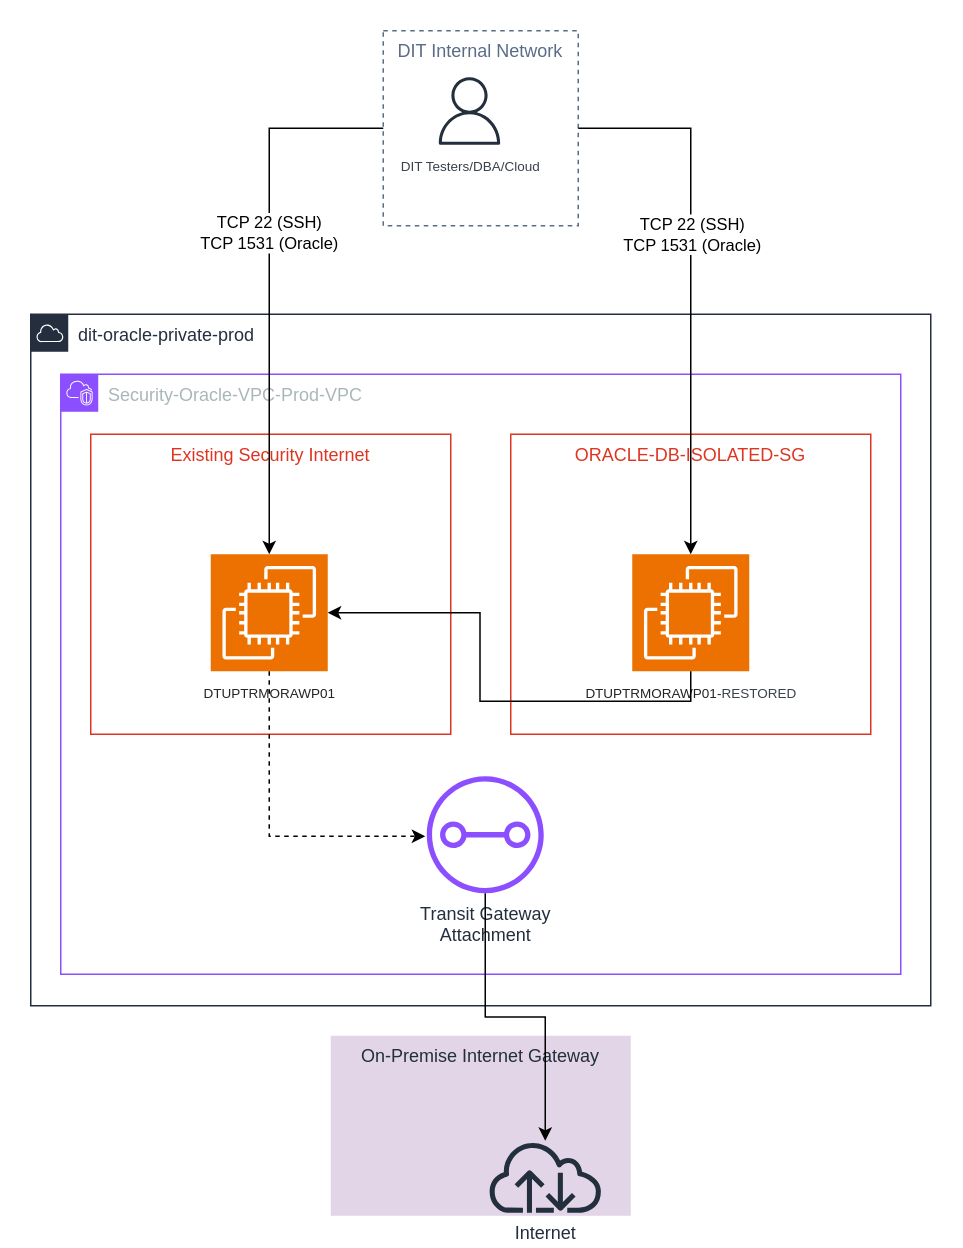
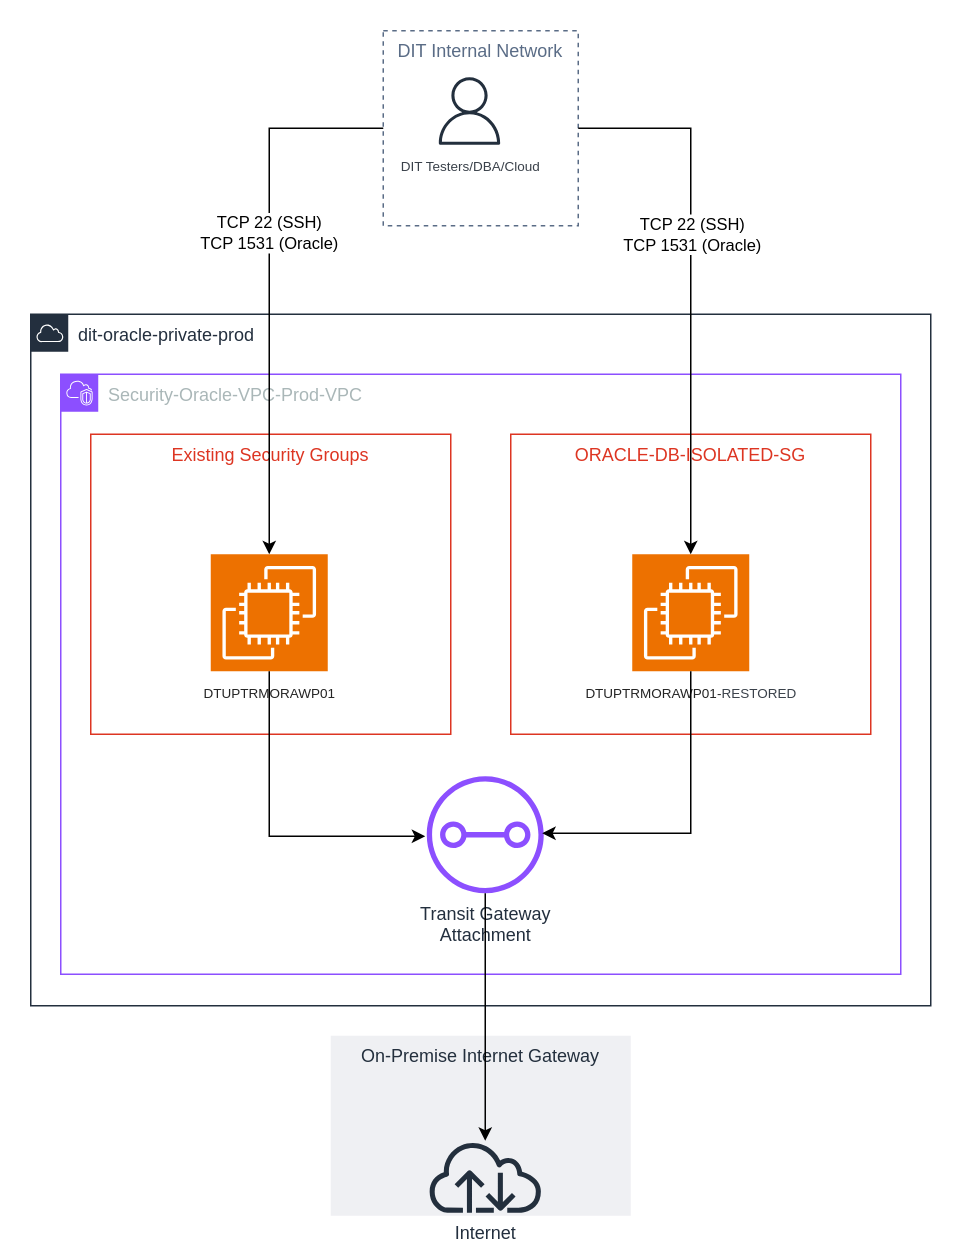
(271, 456) -> (271, 456)
(480, 693) -> (690, 833)
(269, 825) -> (269, 825)
(481, 1126) -> (481, 1126)
(545, 1177) -> (485, 1177)
